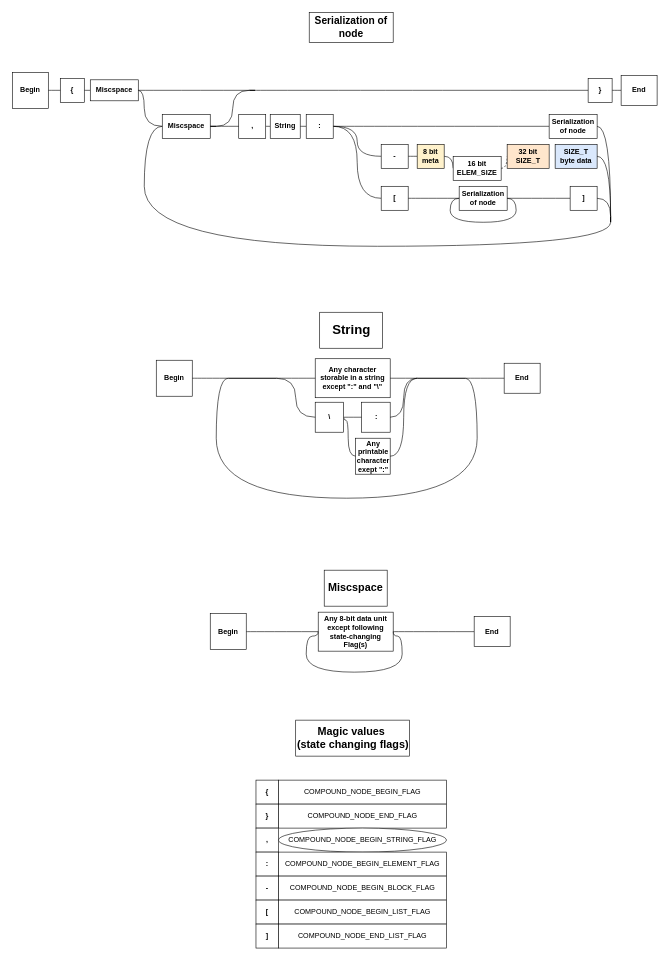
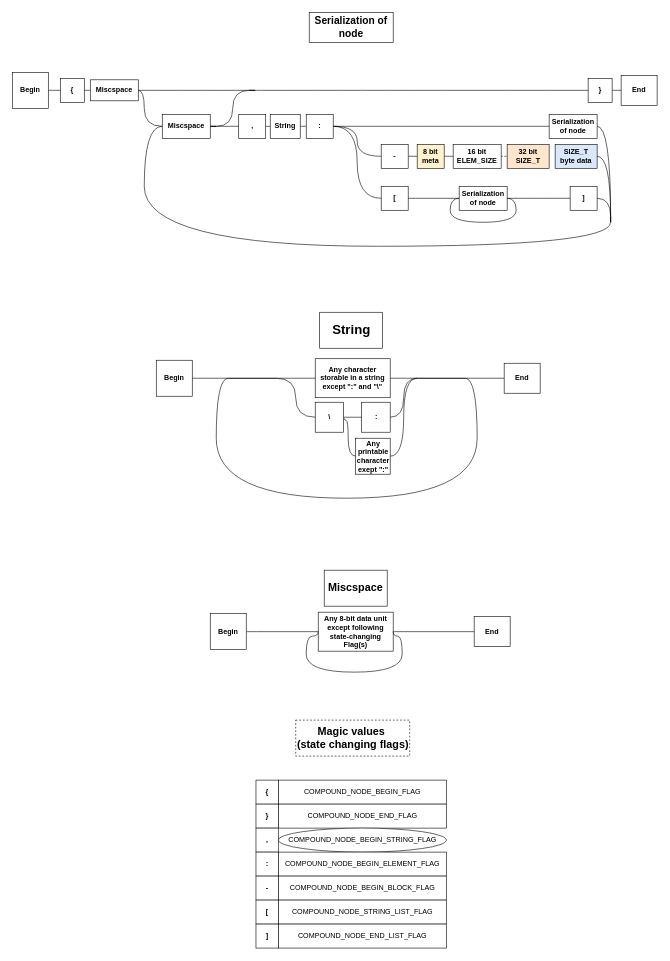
(477, 168) -> (477, 156)
(353, 738) -> (353, 738)
(363, 912) -> (363, 912)
